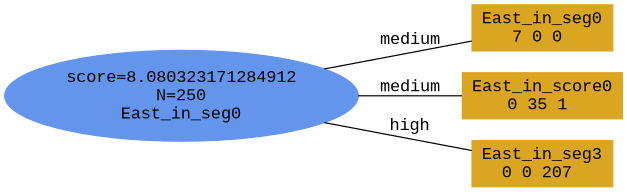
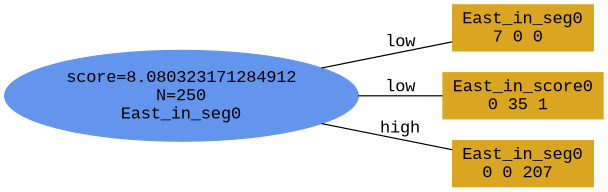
(410, 39) -> (401, 42)
(410, 87) -> (401, 87)
(542, 164) -> (523, 164)
